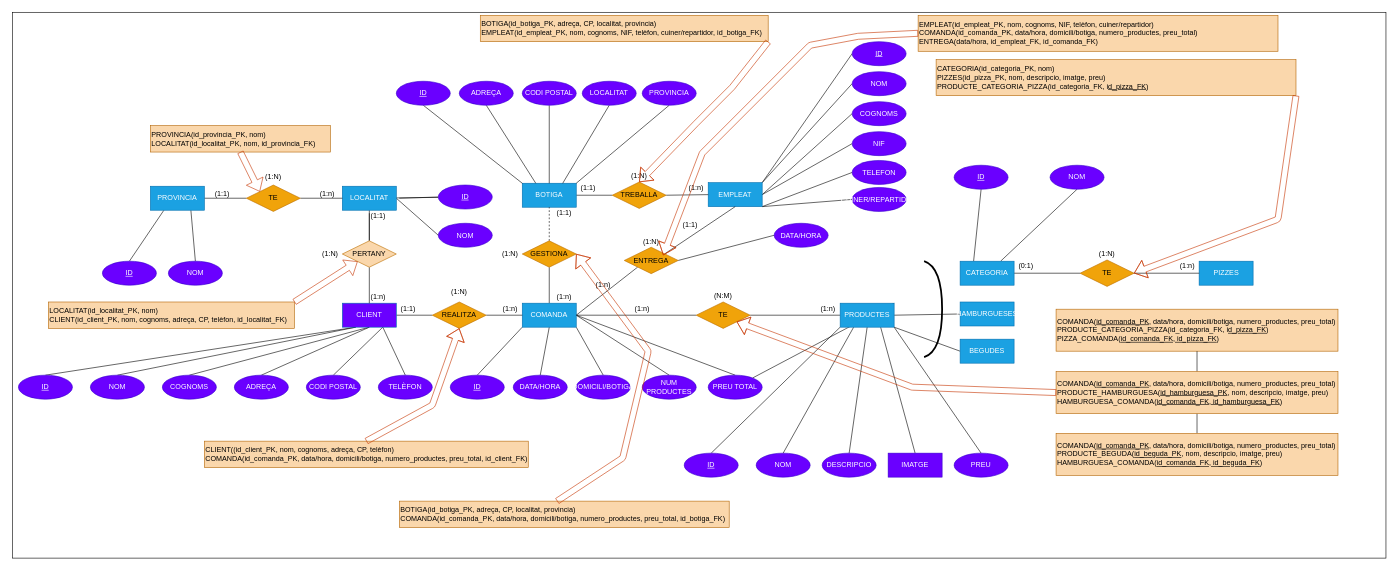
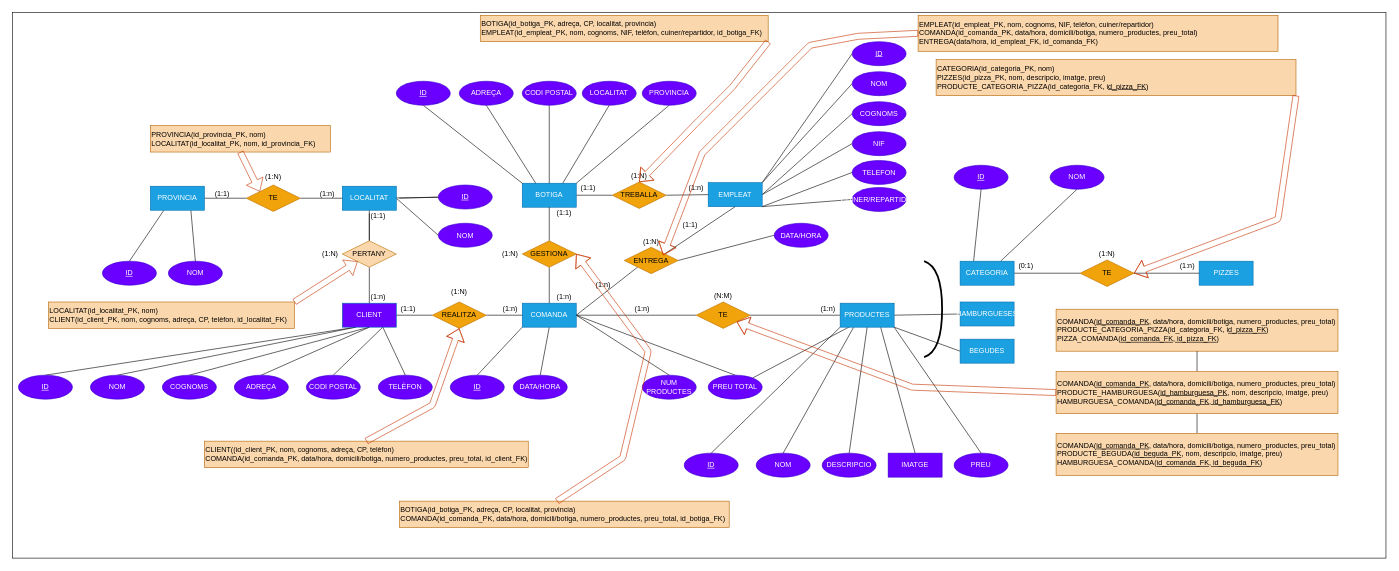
(549, 224) -> (549, 224)
(590, 351) -> none
(603, 387) -> none
